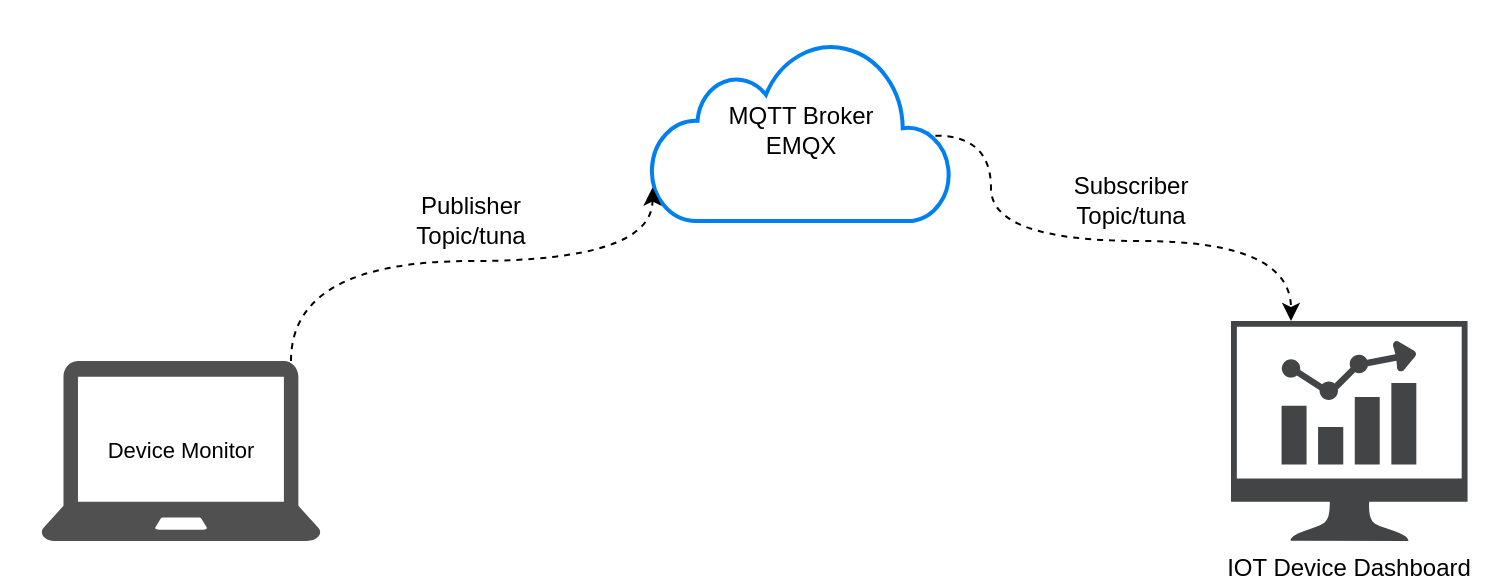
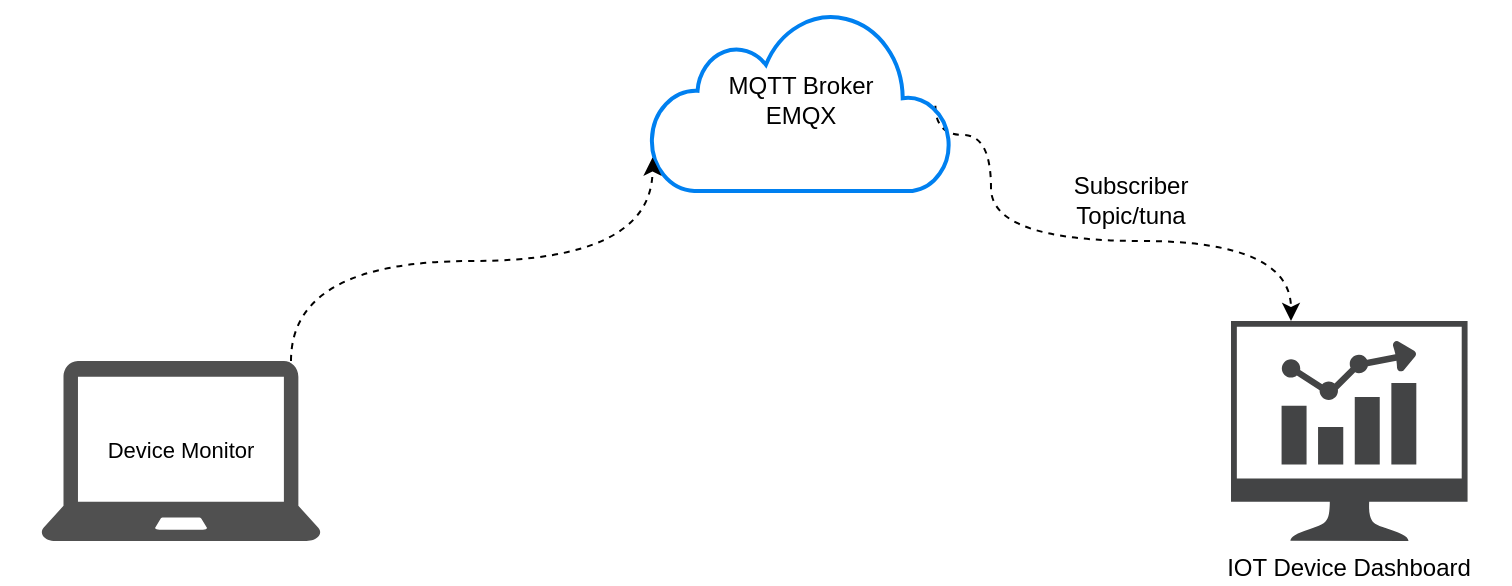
(801, 131) -> (801, 101)
(471, 221) -> none
